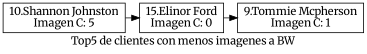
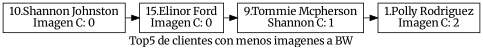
(64, 18) -> (64, 18)
(301, 18) -> (301, 18)
none -> (429, 18)
